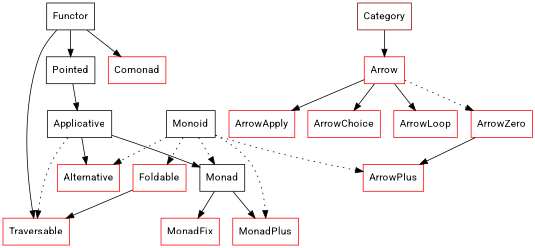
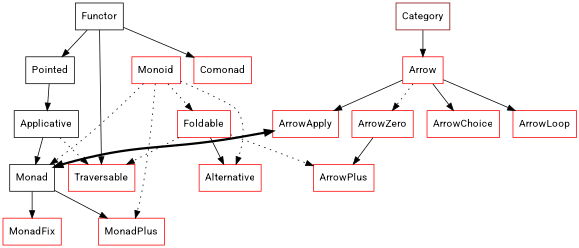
(191, 124) -> (156, 70)
none -> (173, 146)
(83, 147) -> (215, 148)
(285, 155) -> (268, 149)
(103, 203) -> (156, 149)
